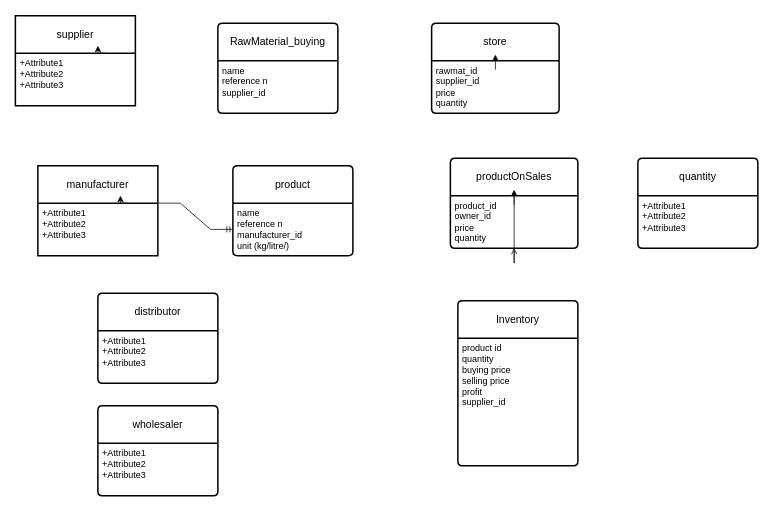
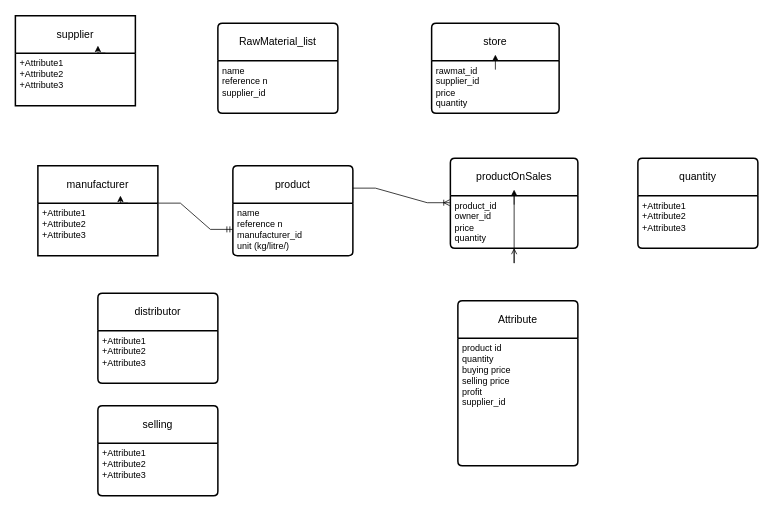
(278, 42) -> (278, 42)
none -> (400, 195)
(518, 319) -> (518, 319)
(158, 424) -> (158, 424)
